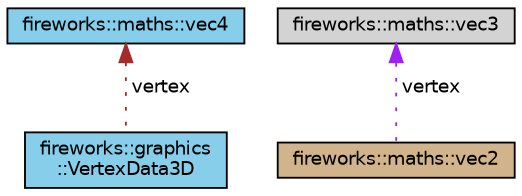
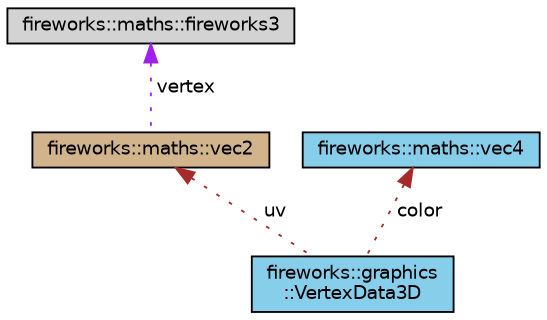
(396, 26) -> (151, 26)
(158, 88) -> (417, 212)
none -> (252, 217)
